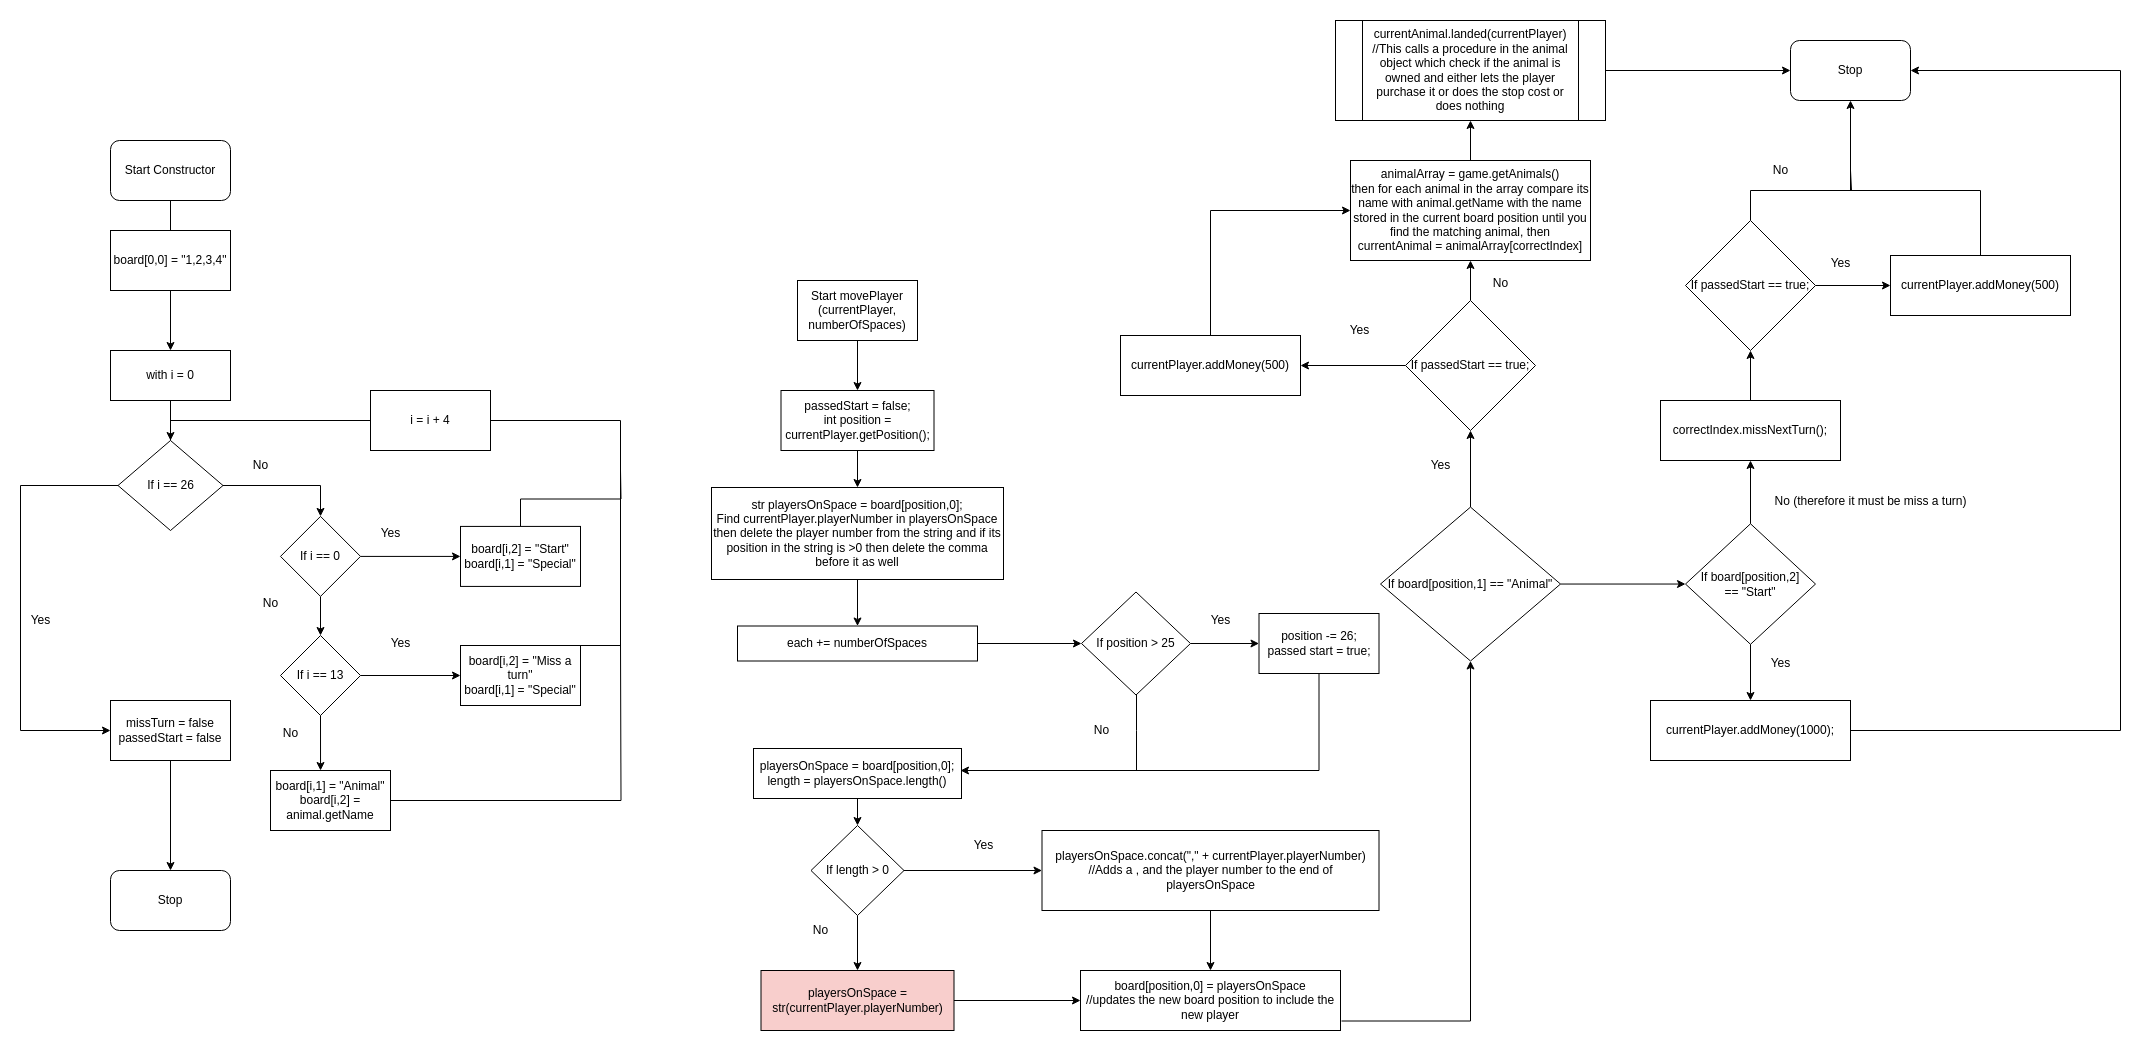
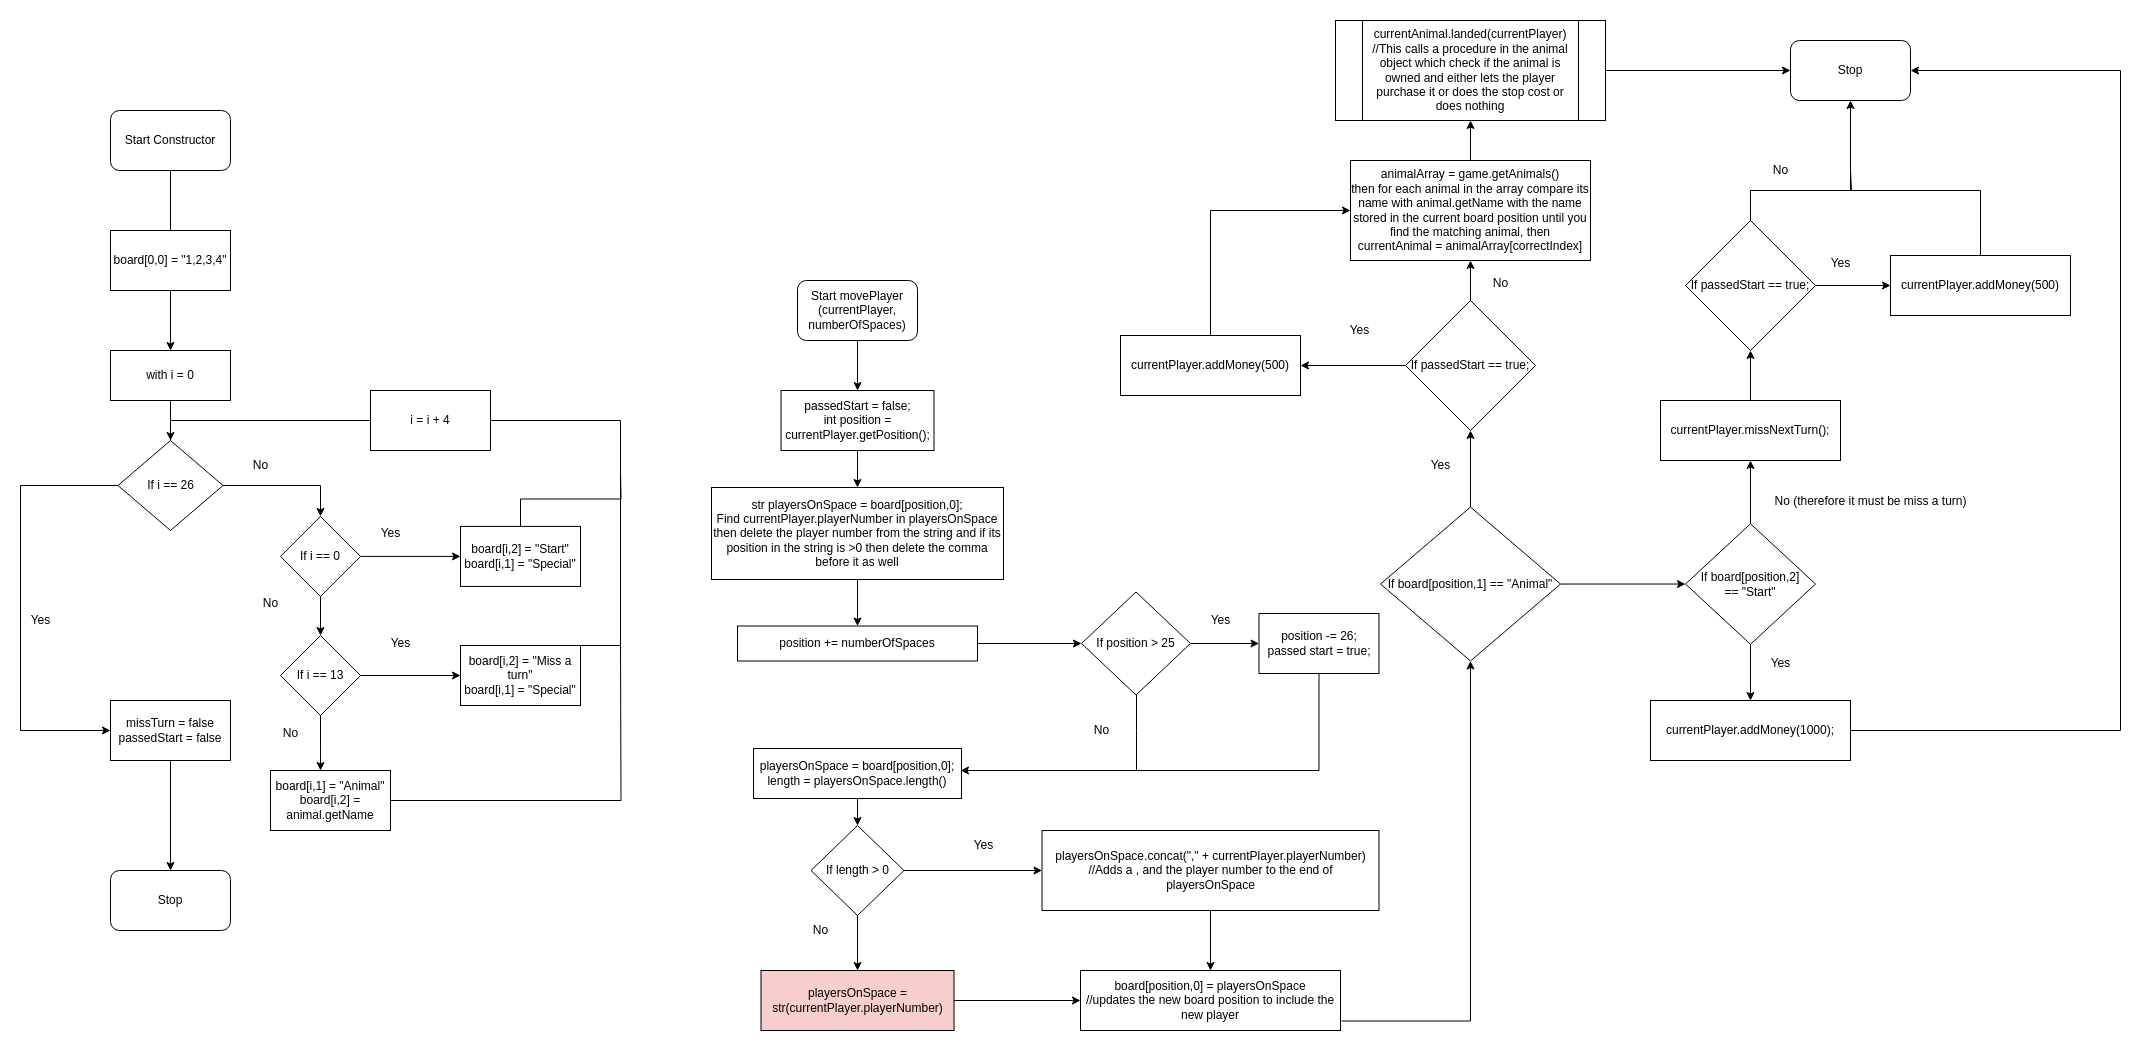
(171, 171) -> (171, 141)
(858, 311) -> (858, 311)
(1751, 431) -> (1751, 431)
(858, 644) -> (858, 644)
